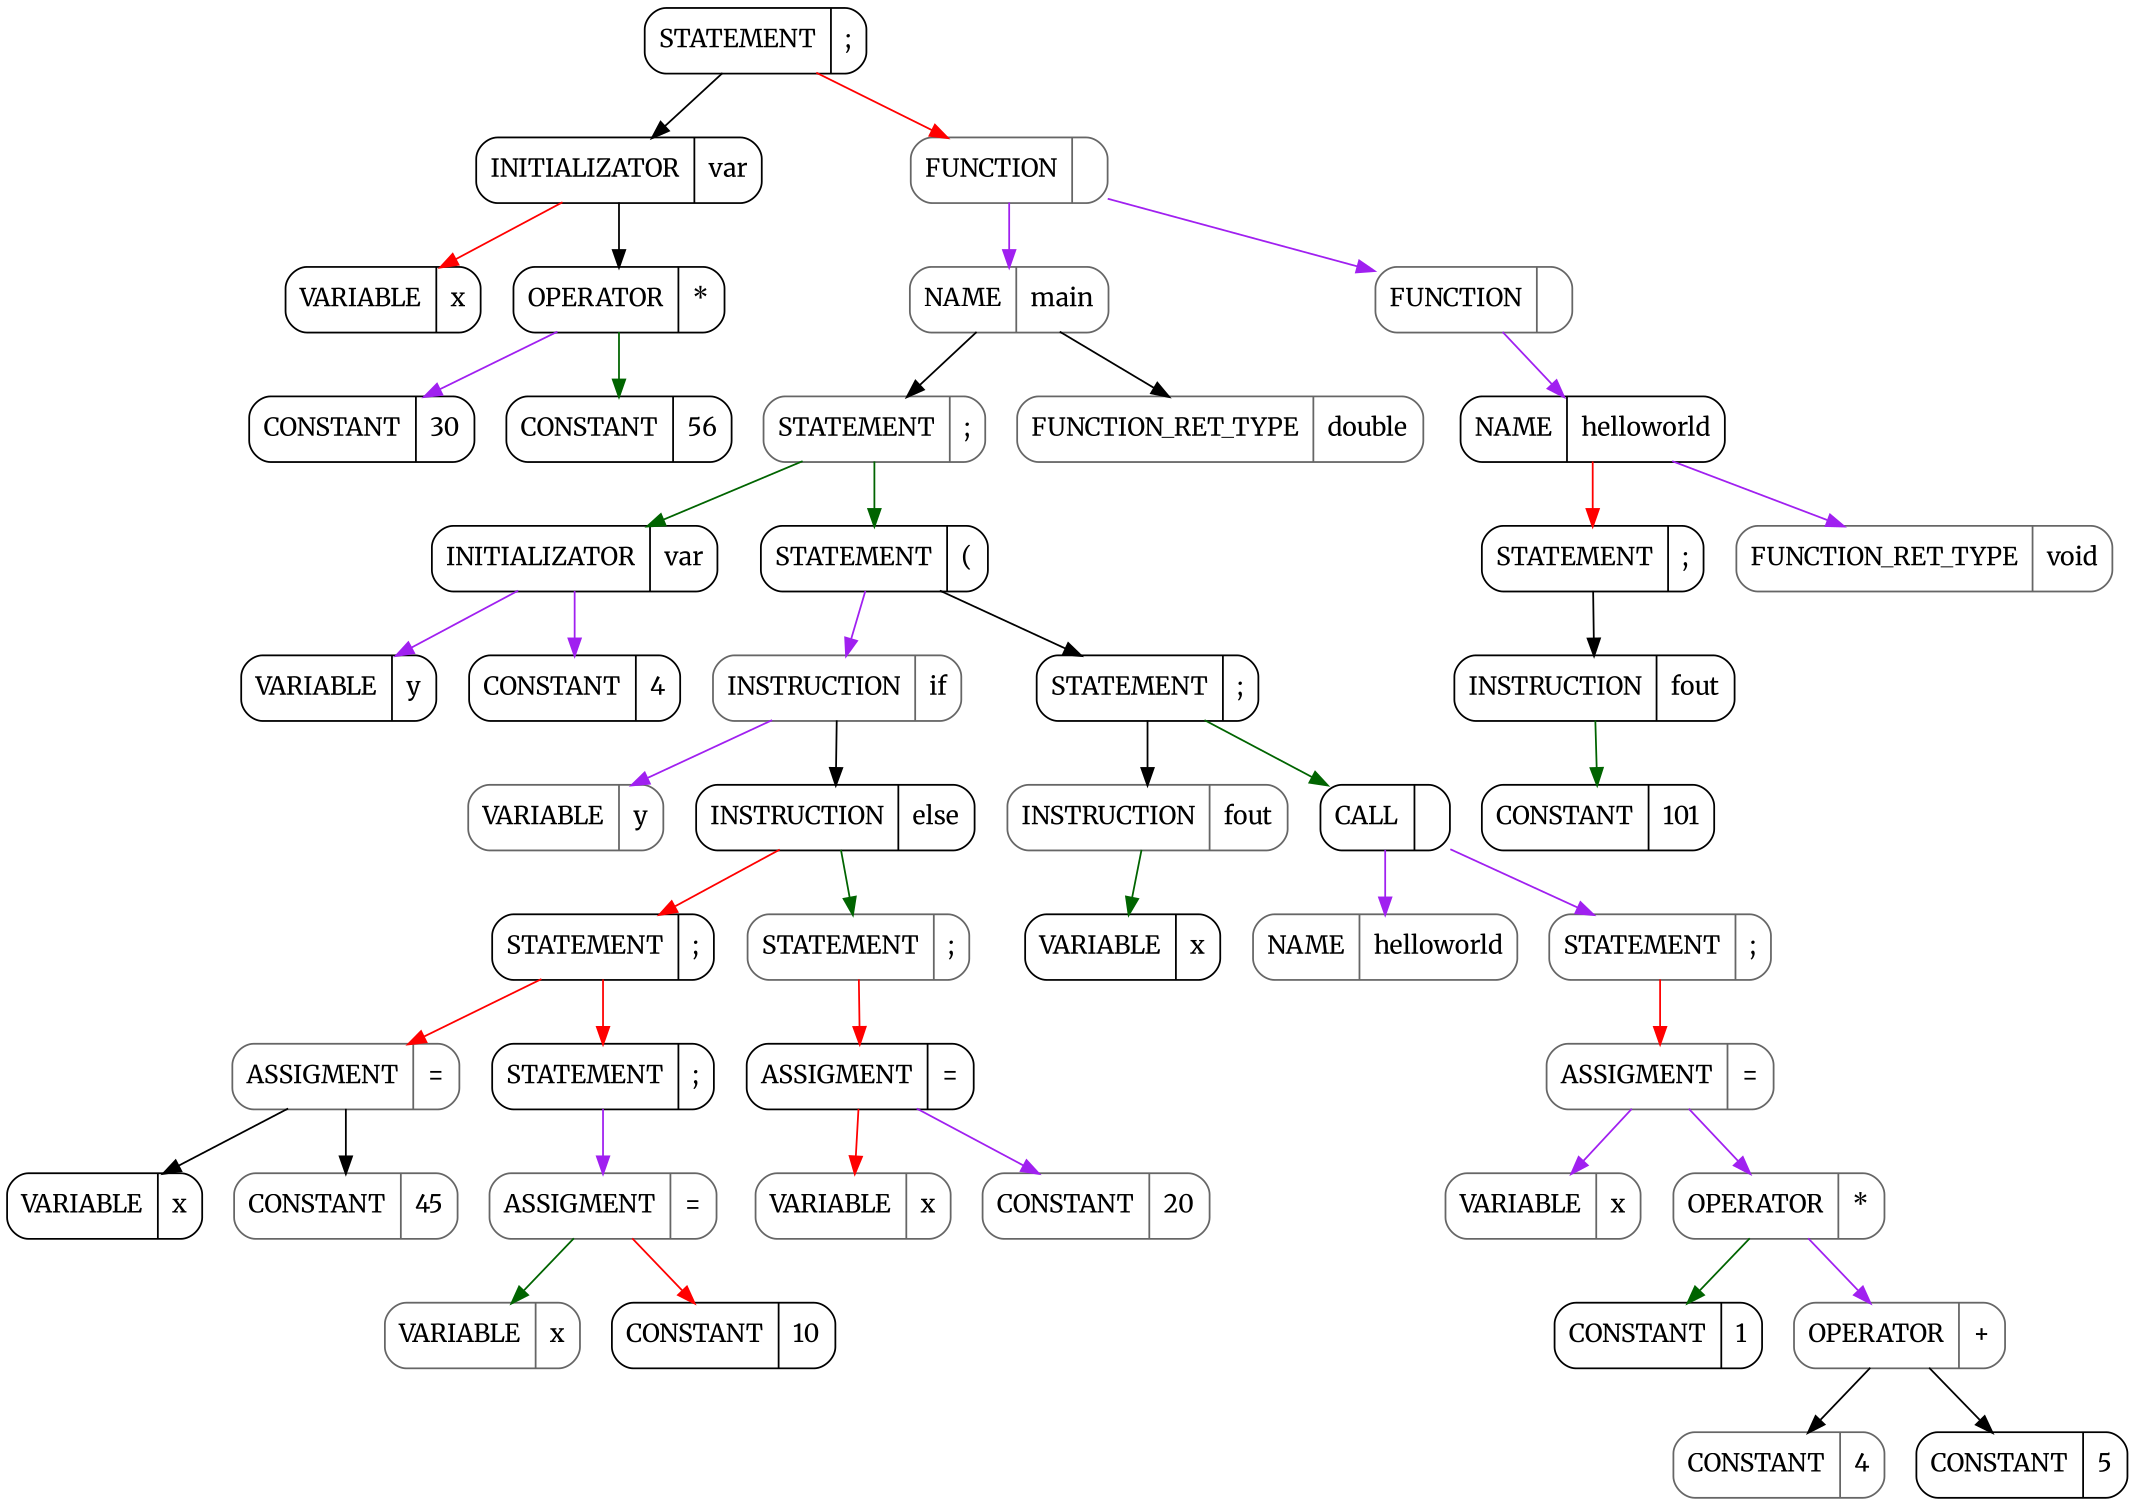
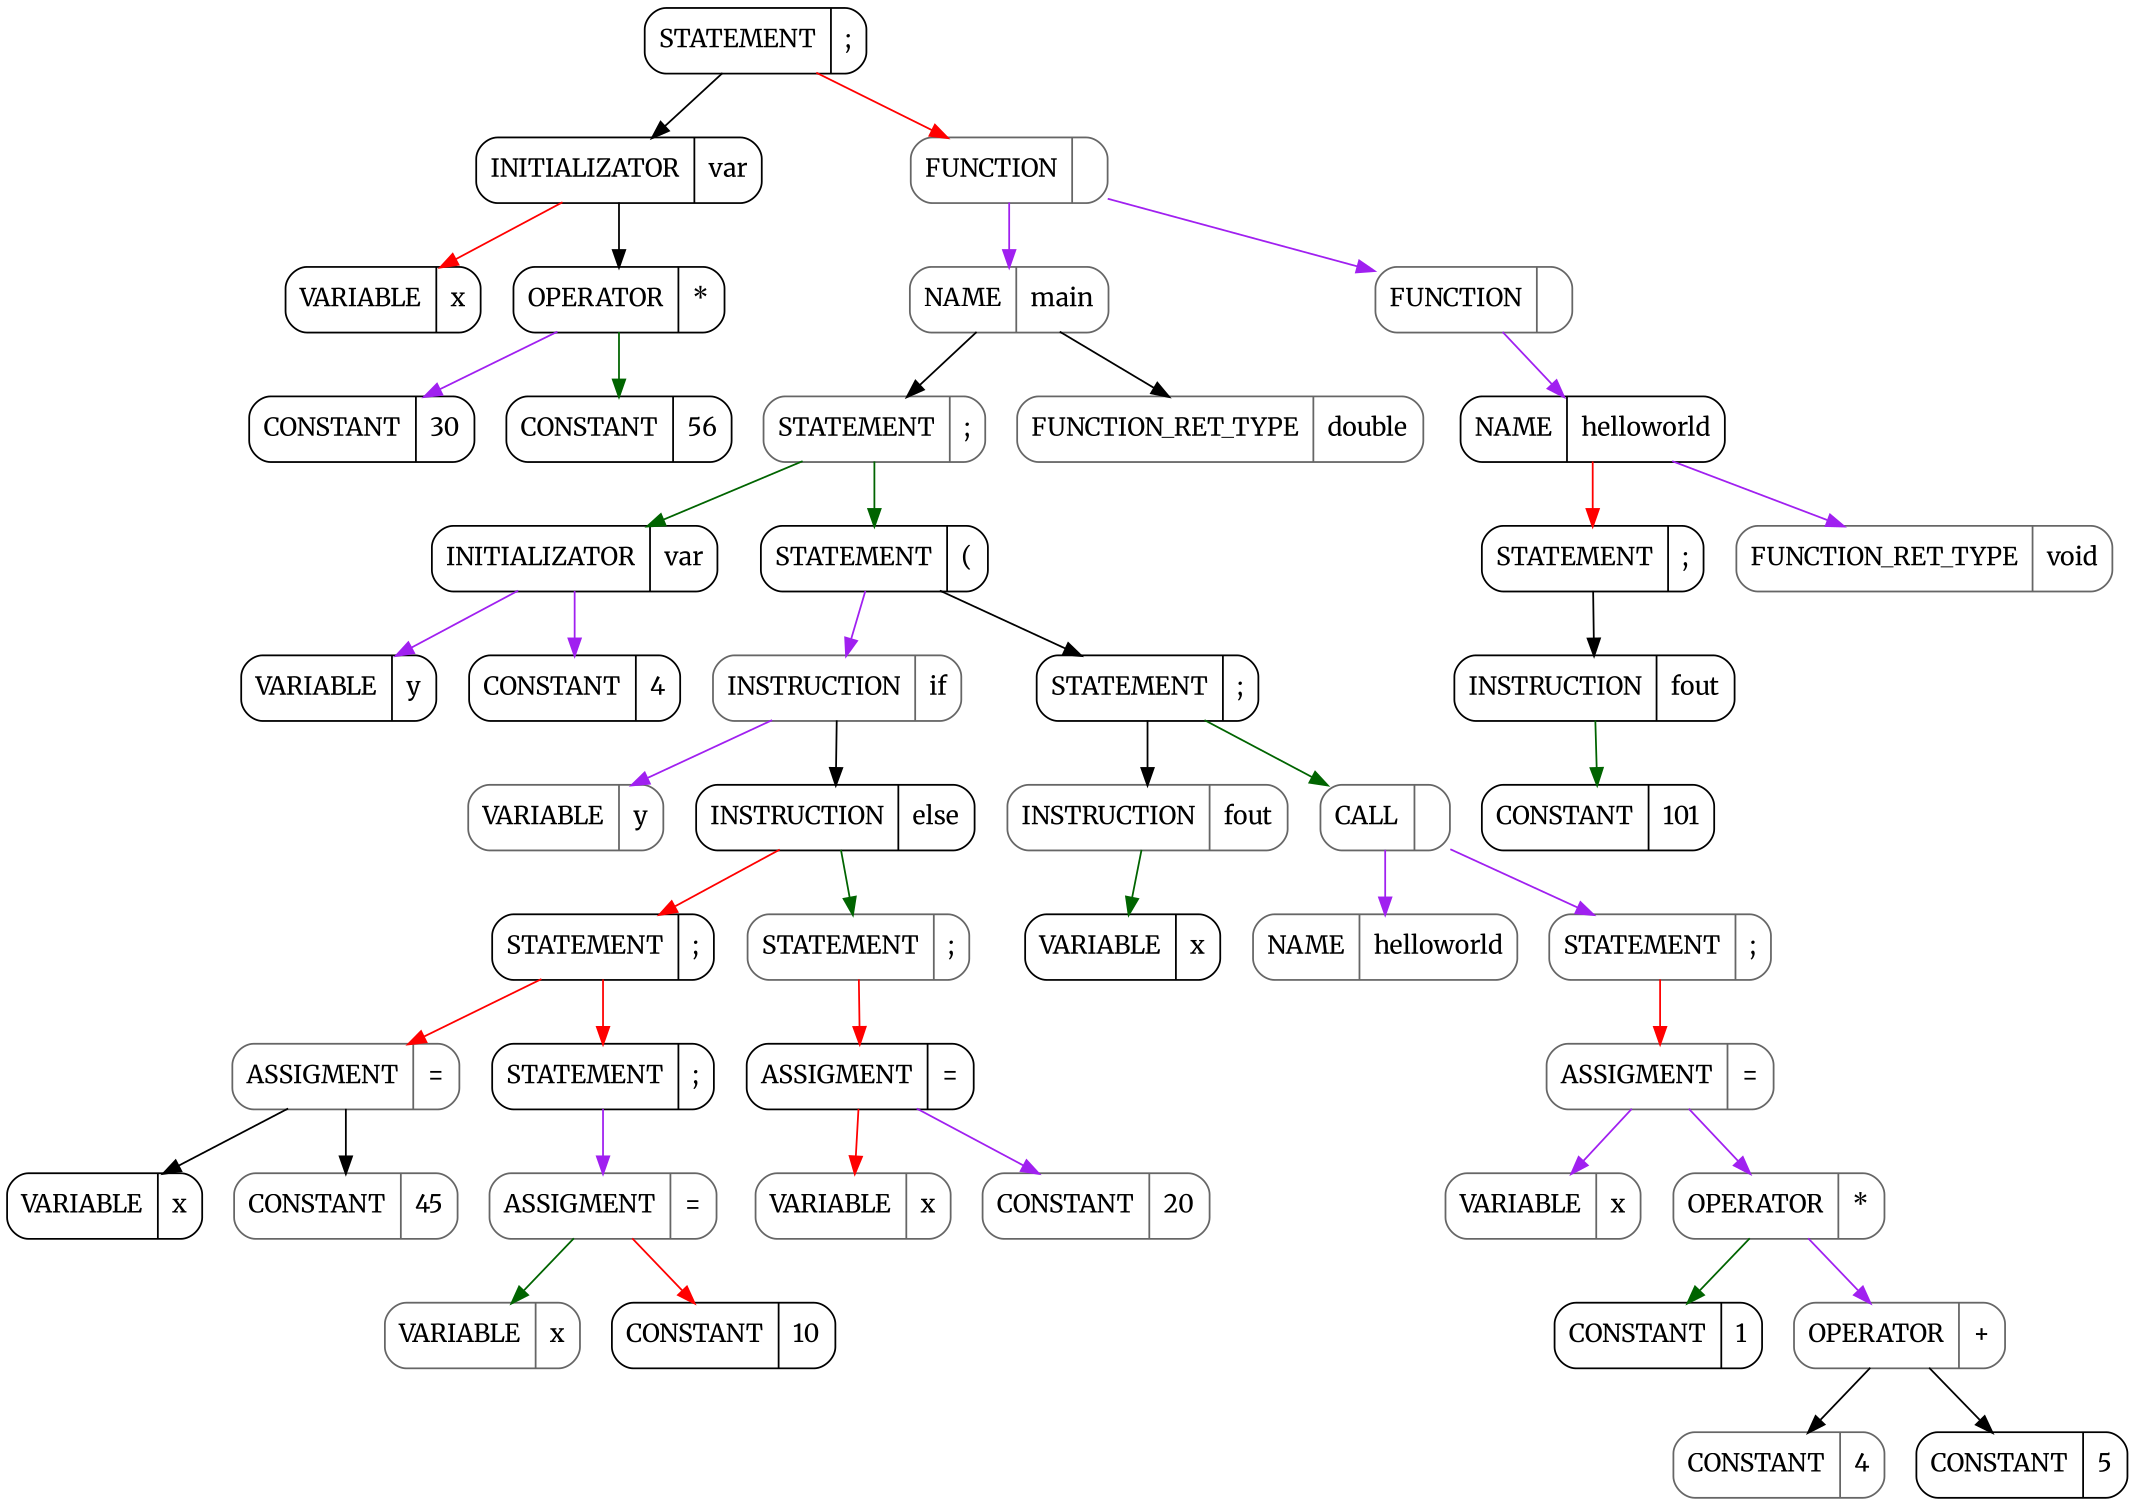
(1385, 818) -> (1385, 818)
